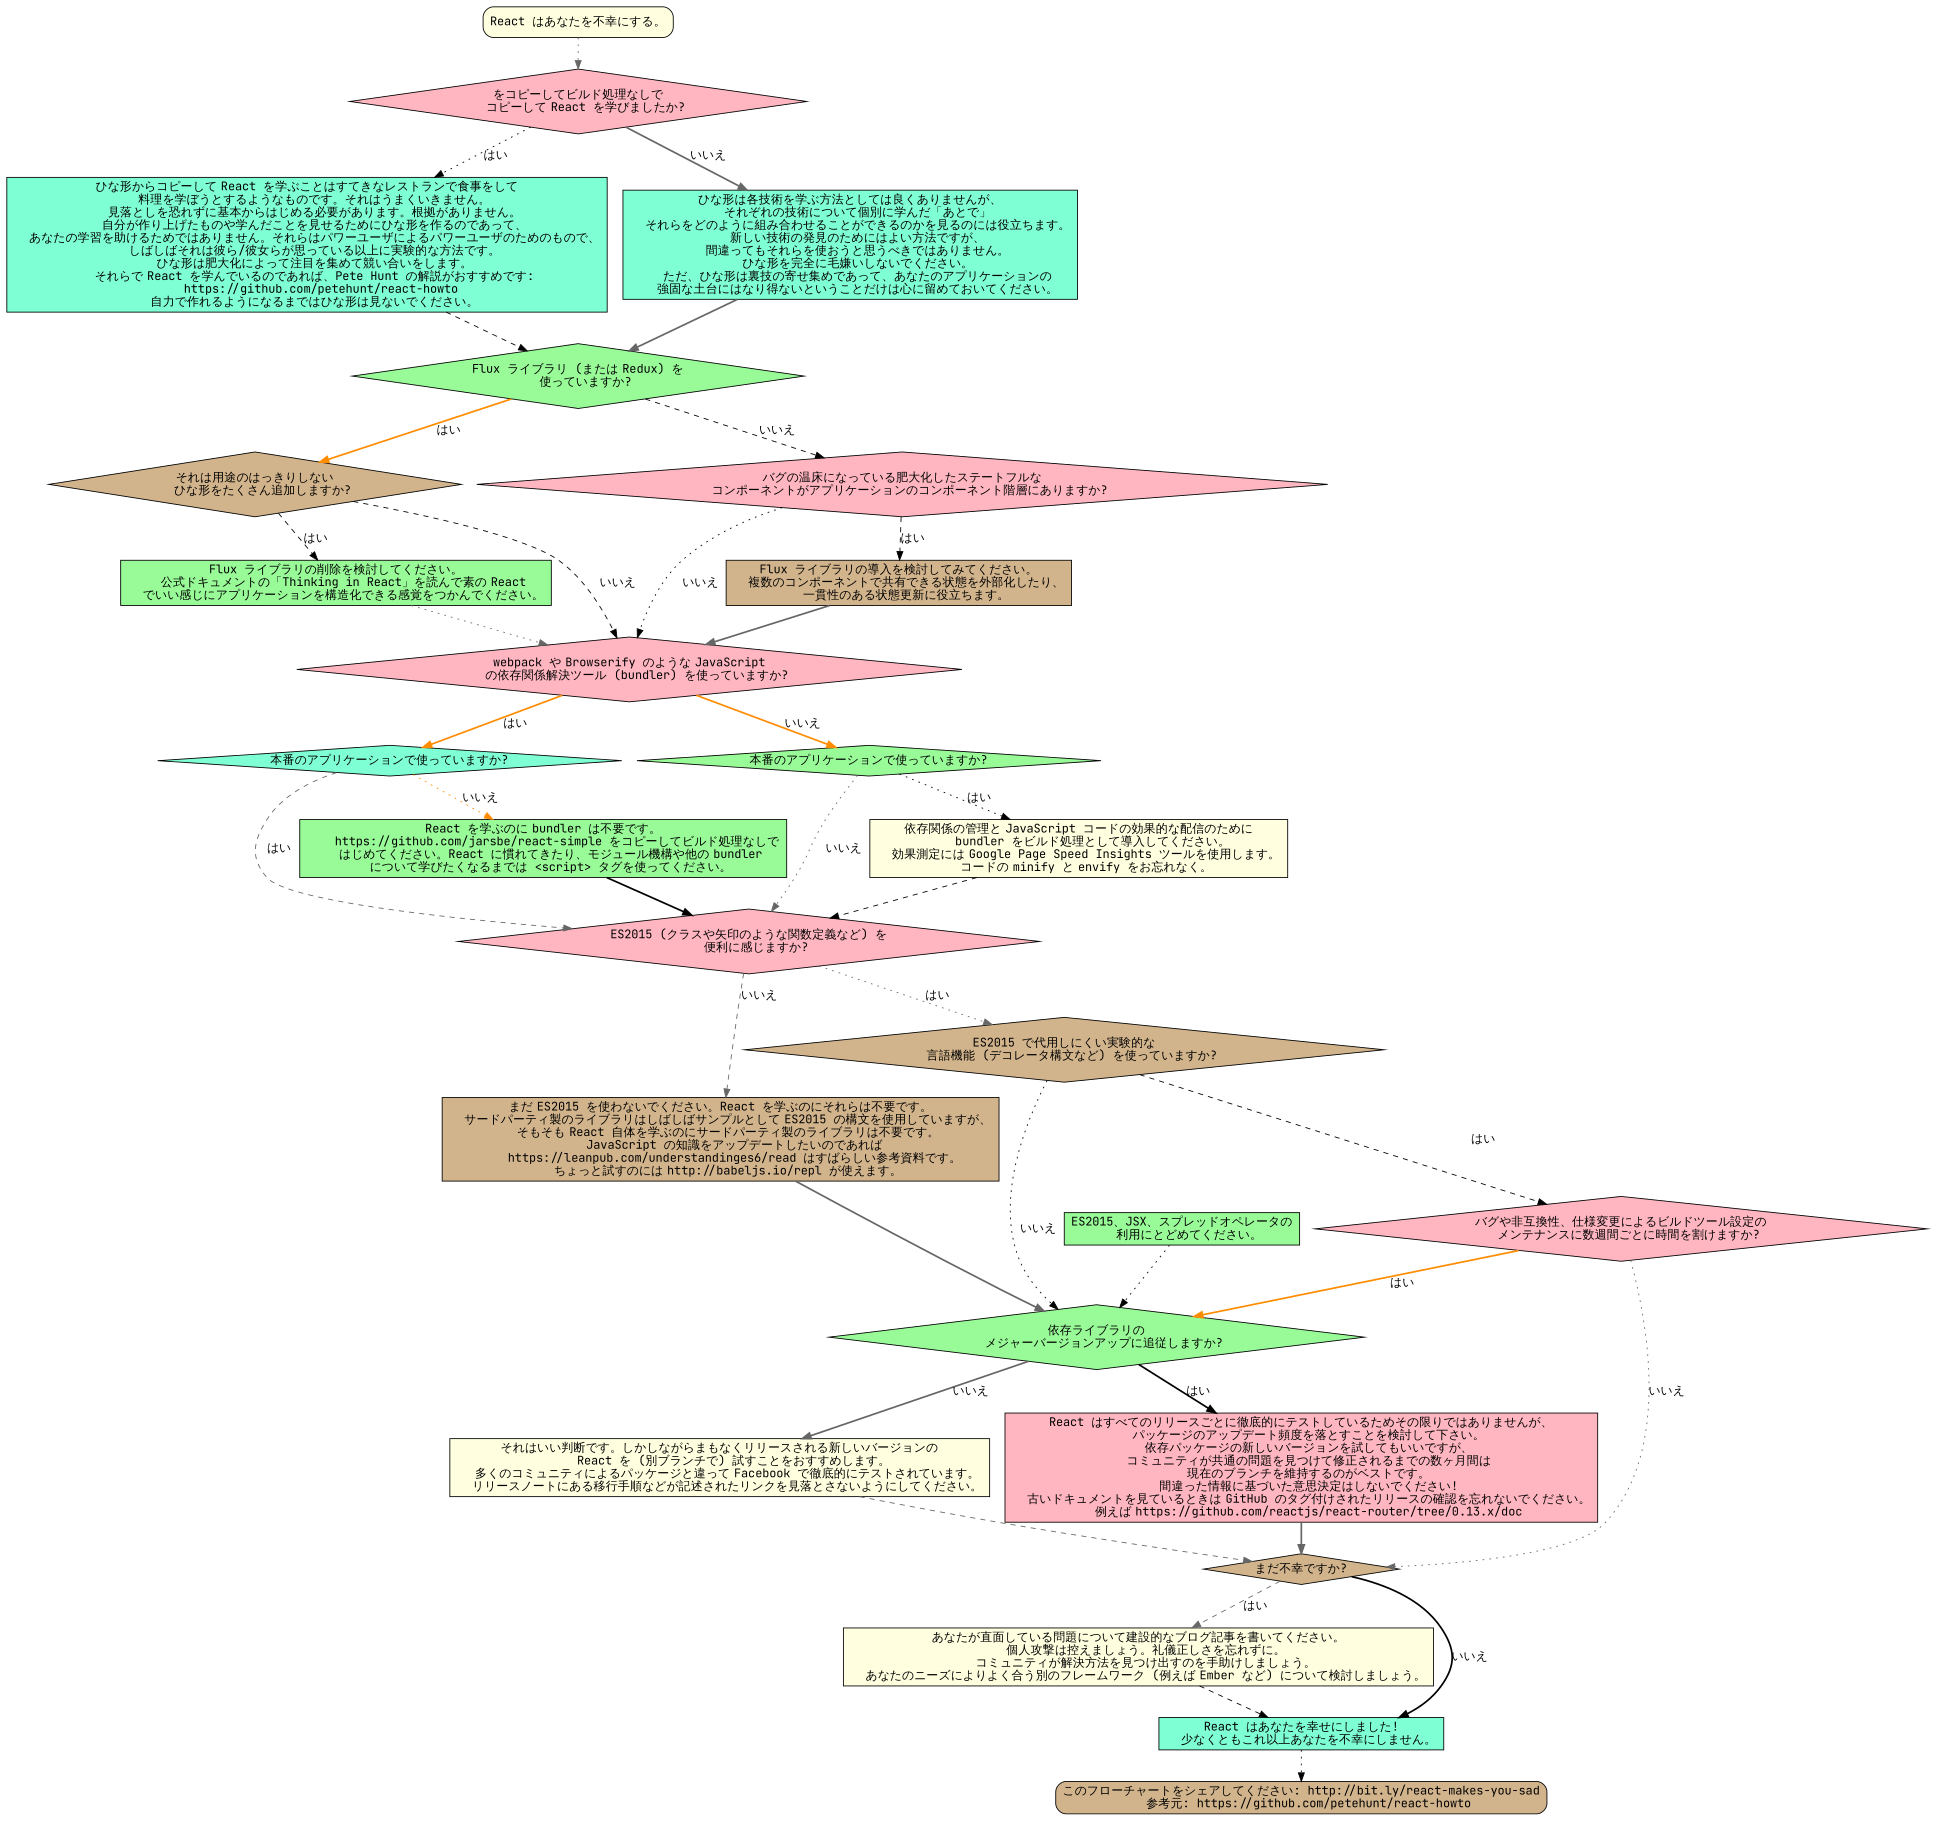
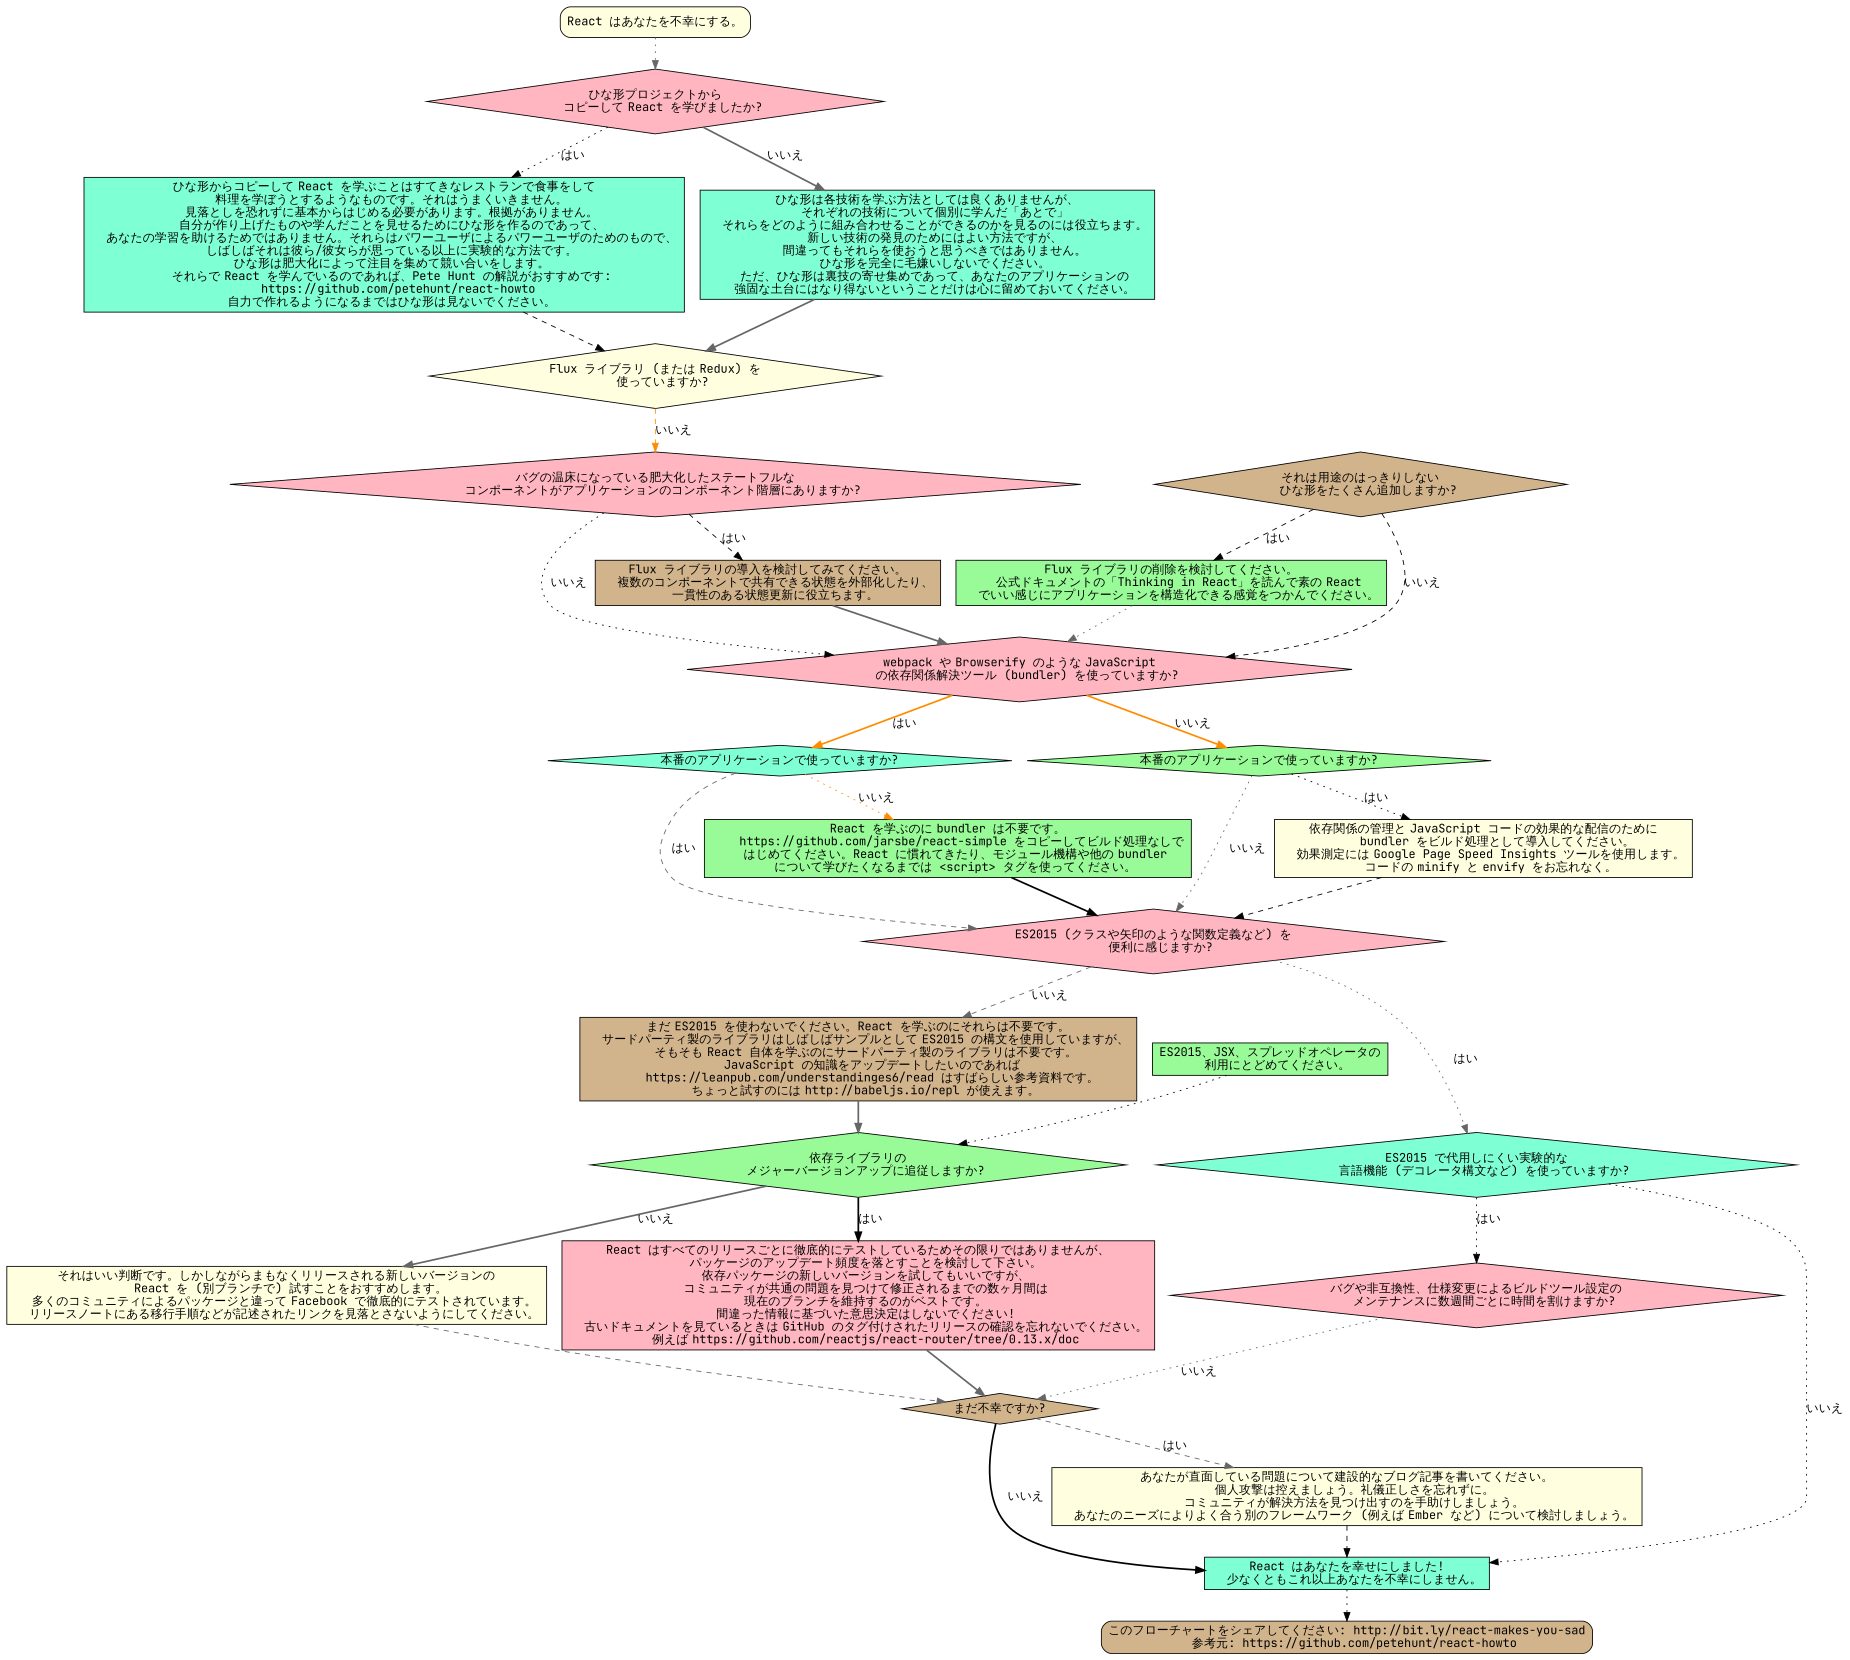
(578, 101) -> (655, 101)
(578, 376) -> (655, 376)
(731, 427) -> (655, 426)
(420, 429) -> none
(1064, 1050) -> (1477, 1165)
(1339, 1138) -> (1477, 1226)
(1011, 1195) -> (1807, 1431)
(1361, 1283) -> none
